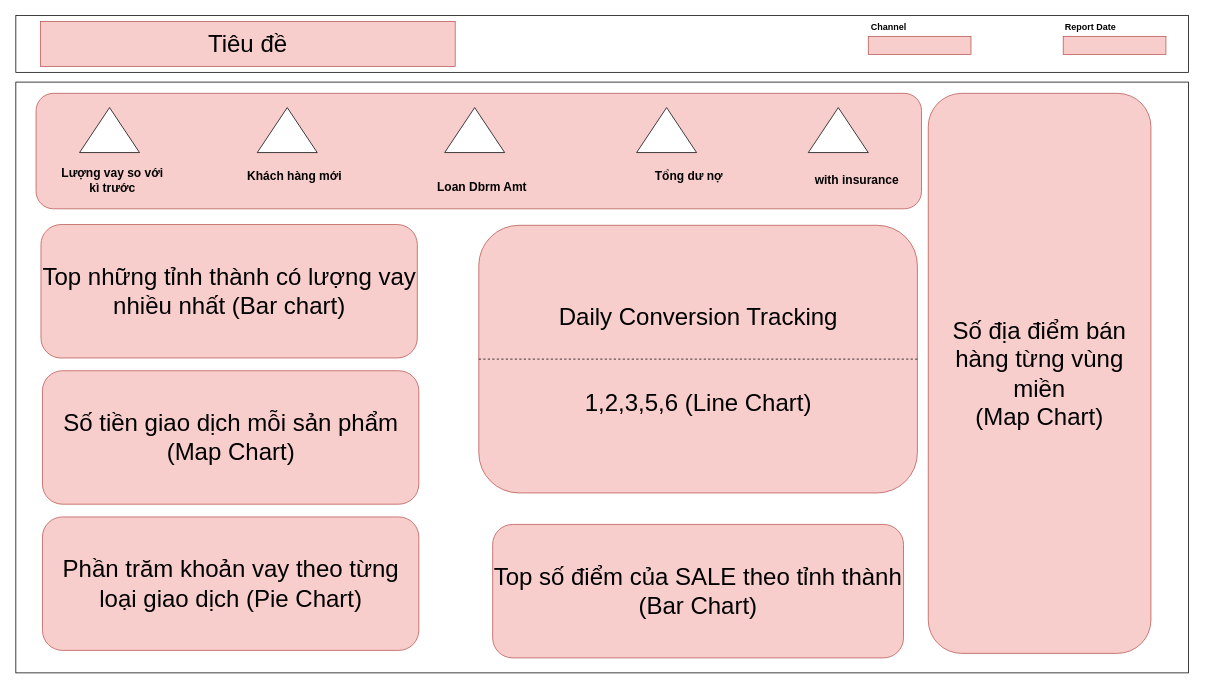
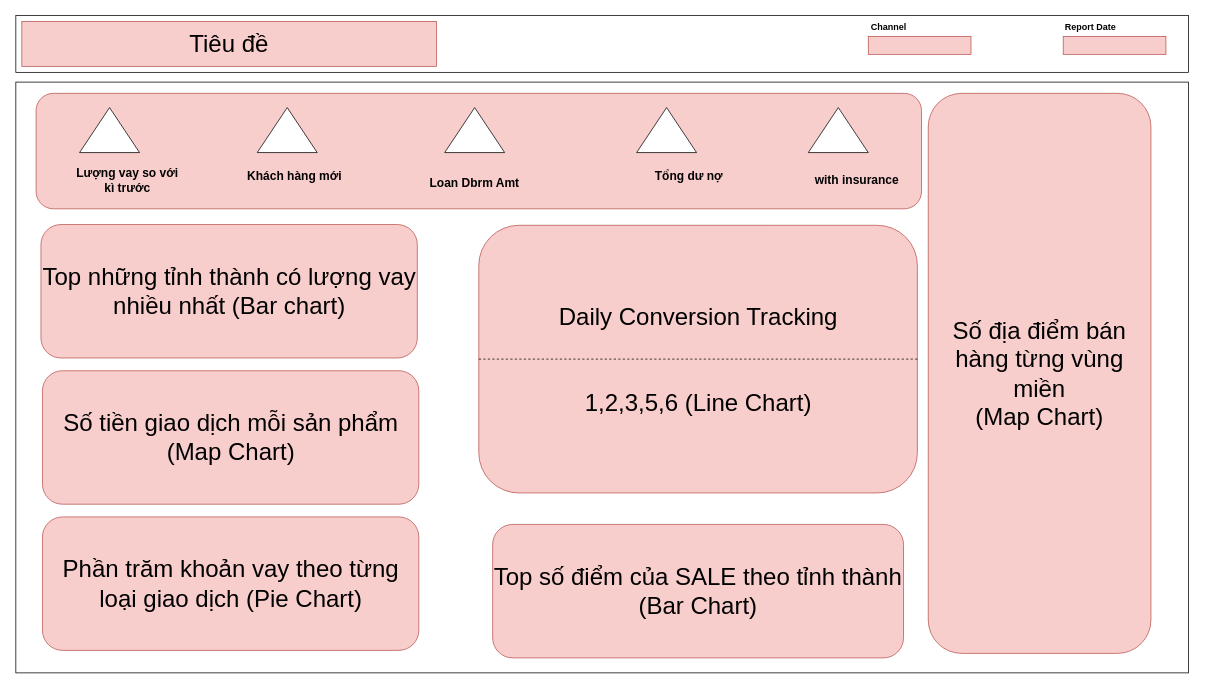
(248, 44) -> (229, 44)
(112, 180) -> (127, 180)
(482, 187) -> (474, 183)
